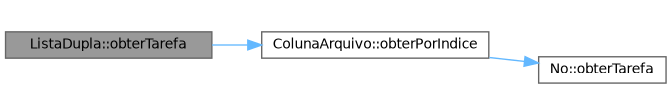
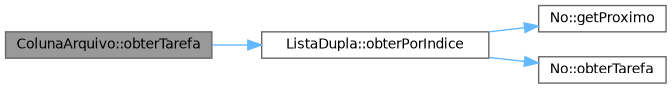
none -> (602, 19)
(109, 45) -> (109, 45)
(375, 45) -> (375, 45)
